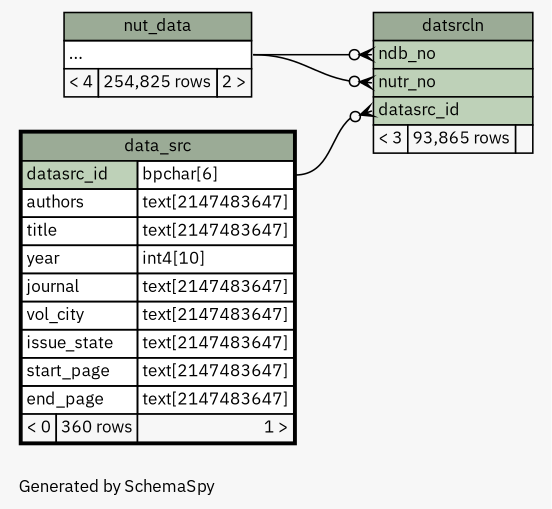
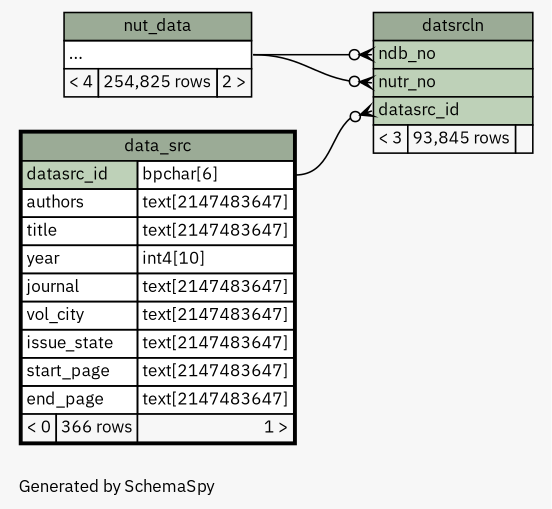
(462, 138) -> (462, 138)
(97, 427) -> (97, 427)
